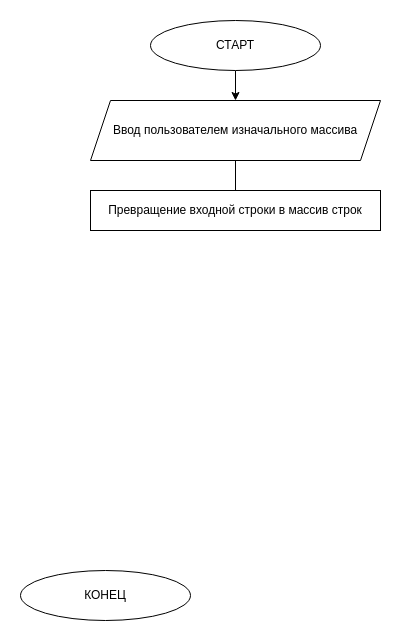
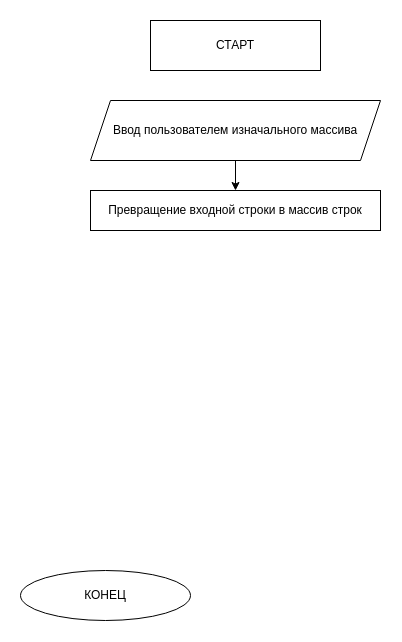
(236, 46) -> (236, 46)
(236, 82) -> none
(236, 184) -> (236, 182)
